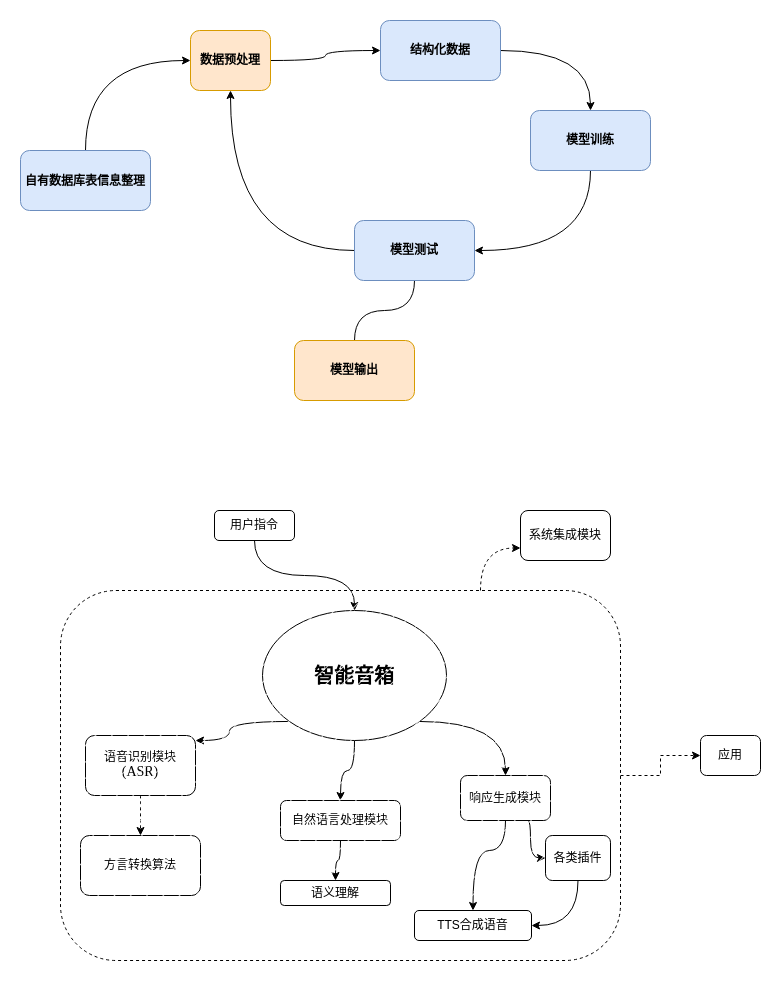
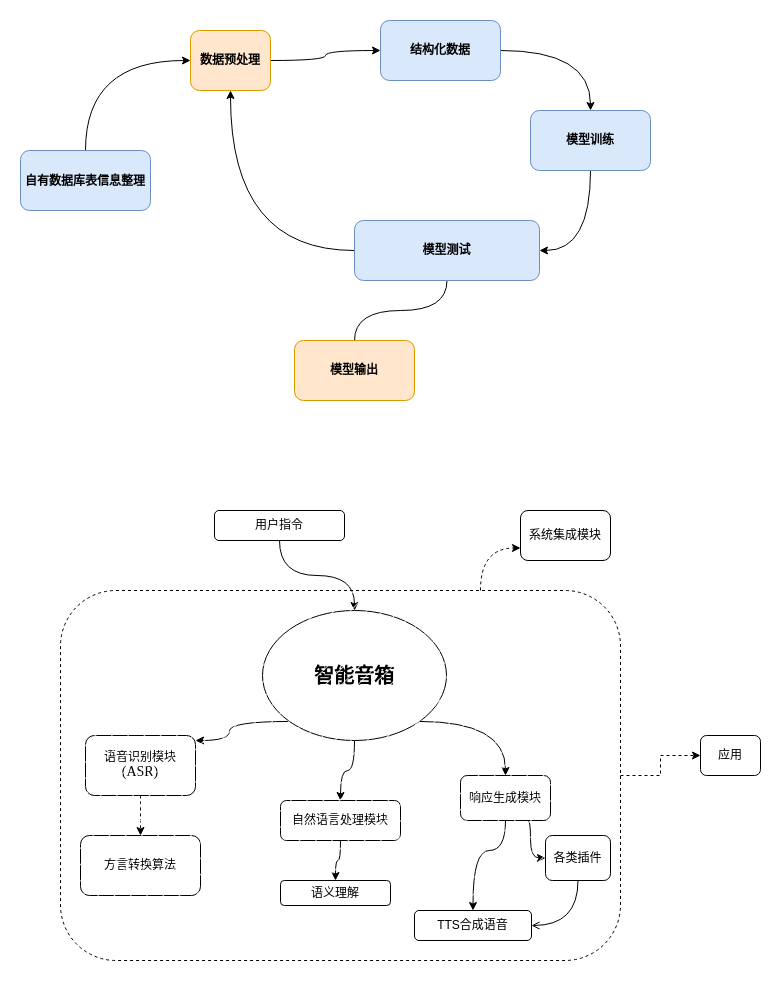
(415, 251) -> (447, 251)
(255, 526) -> (280, 526)
(559, 921) -> (556, 921)
